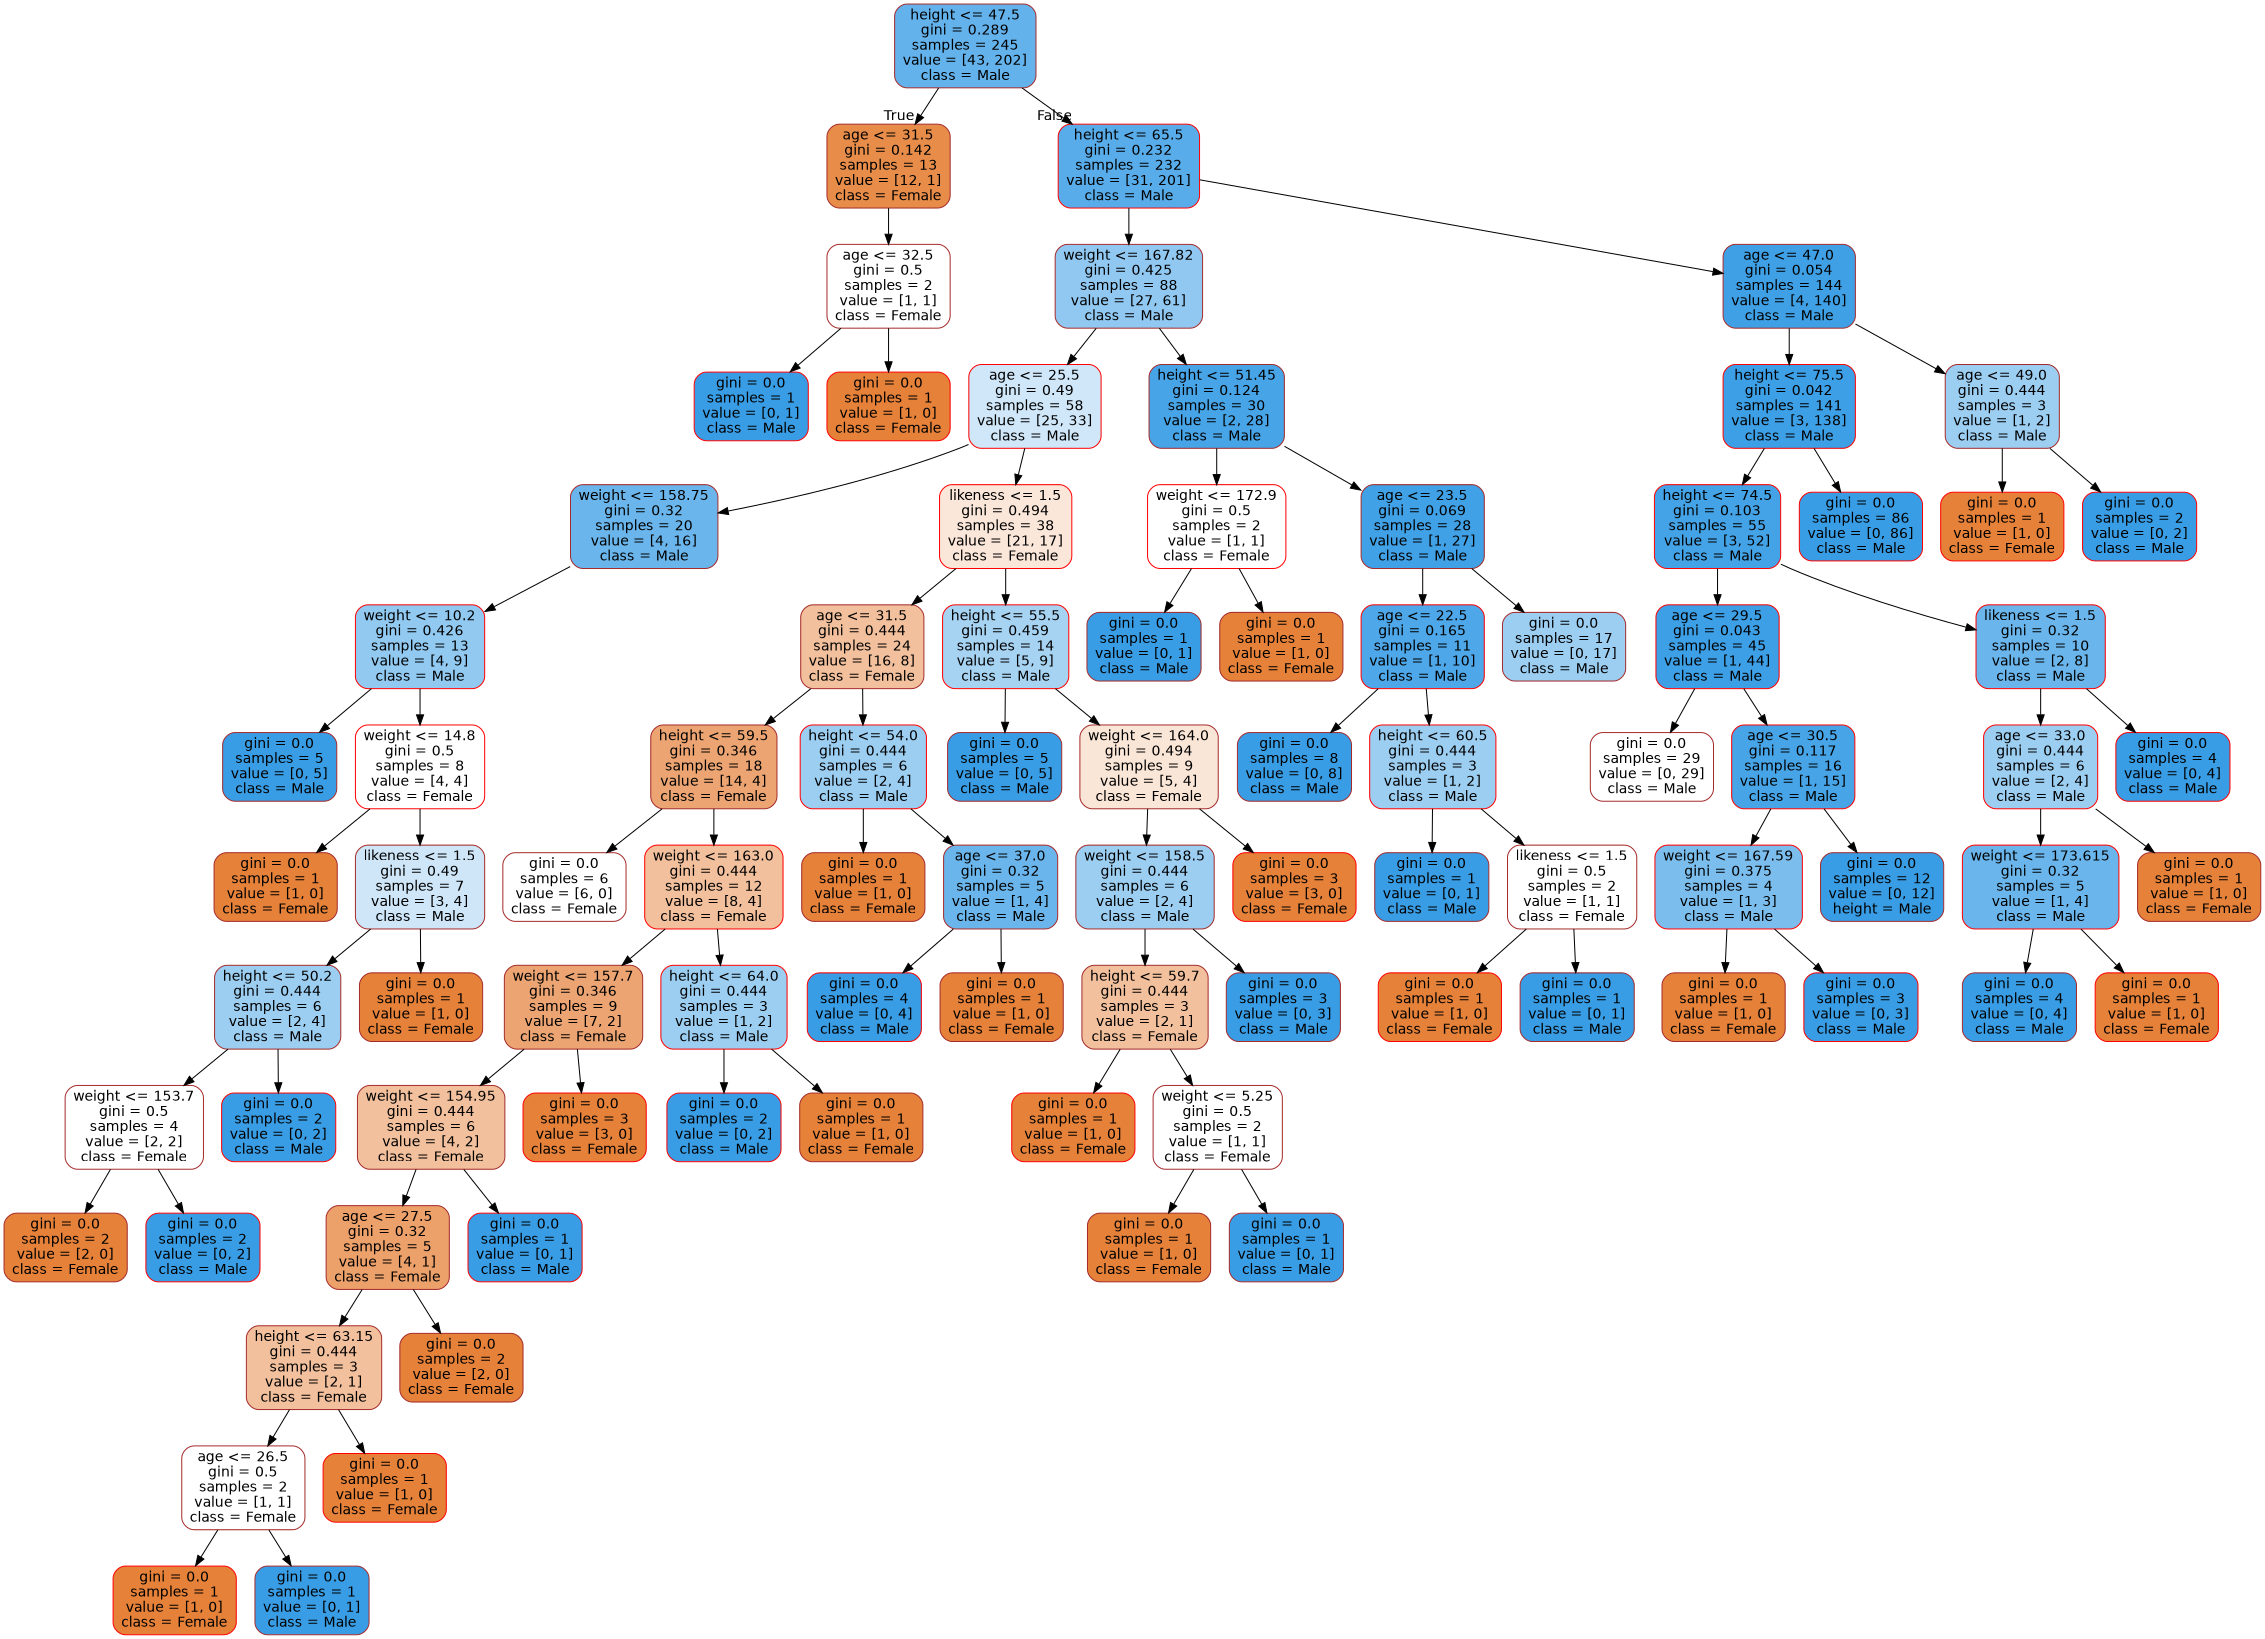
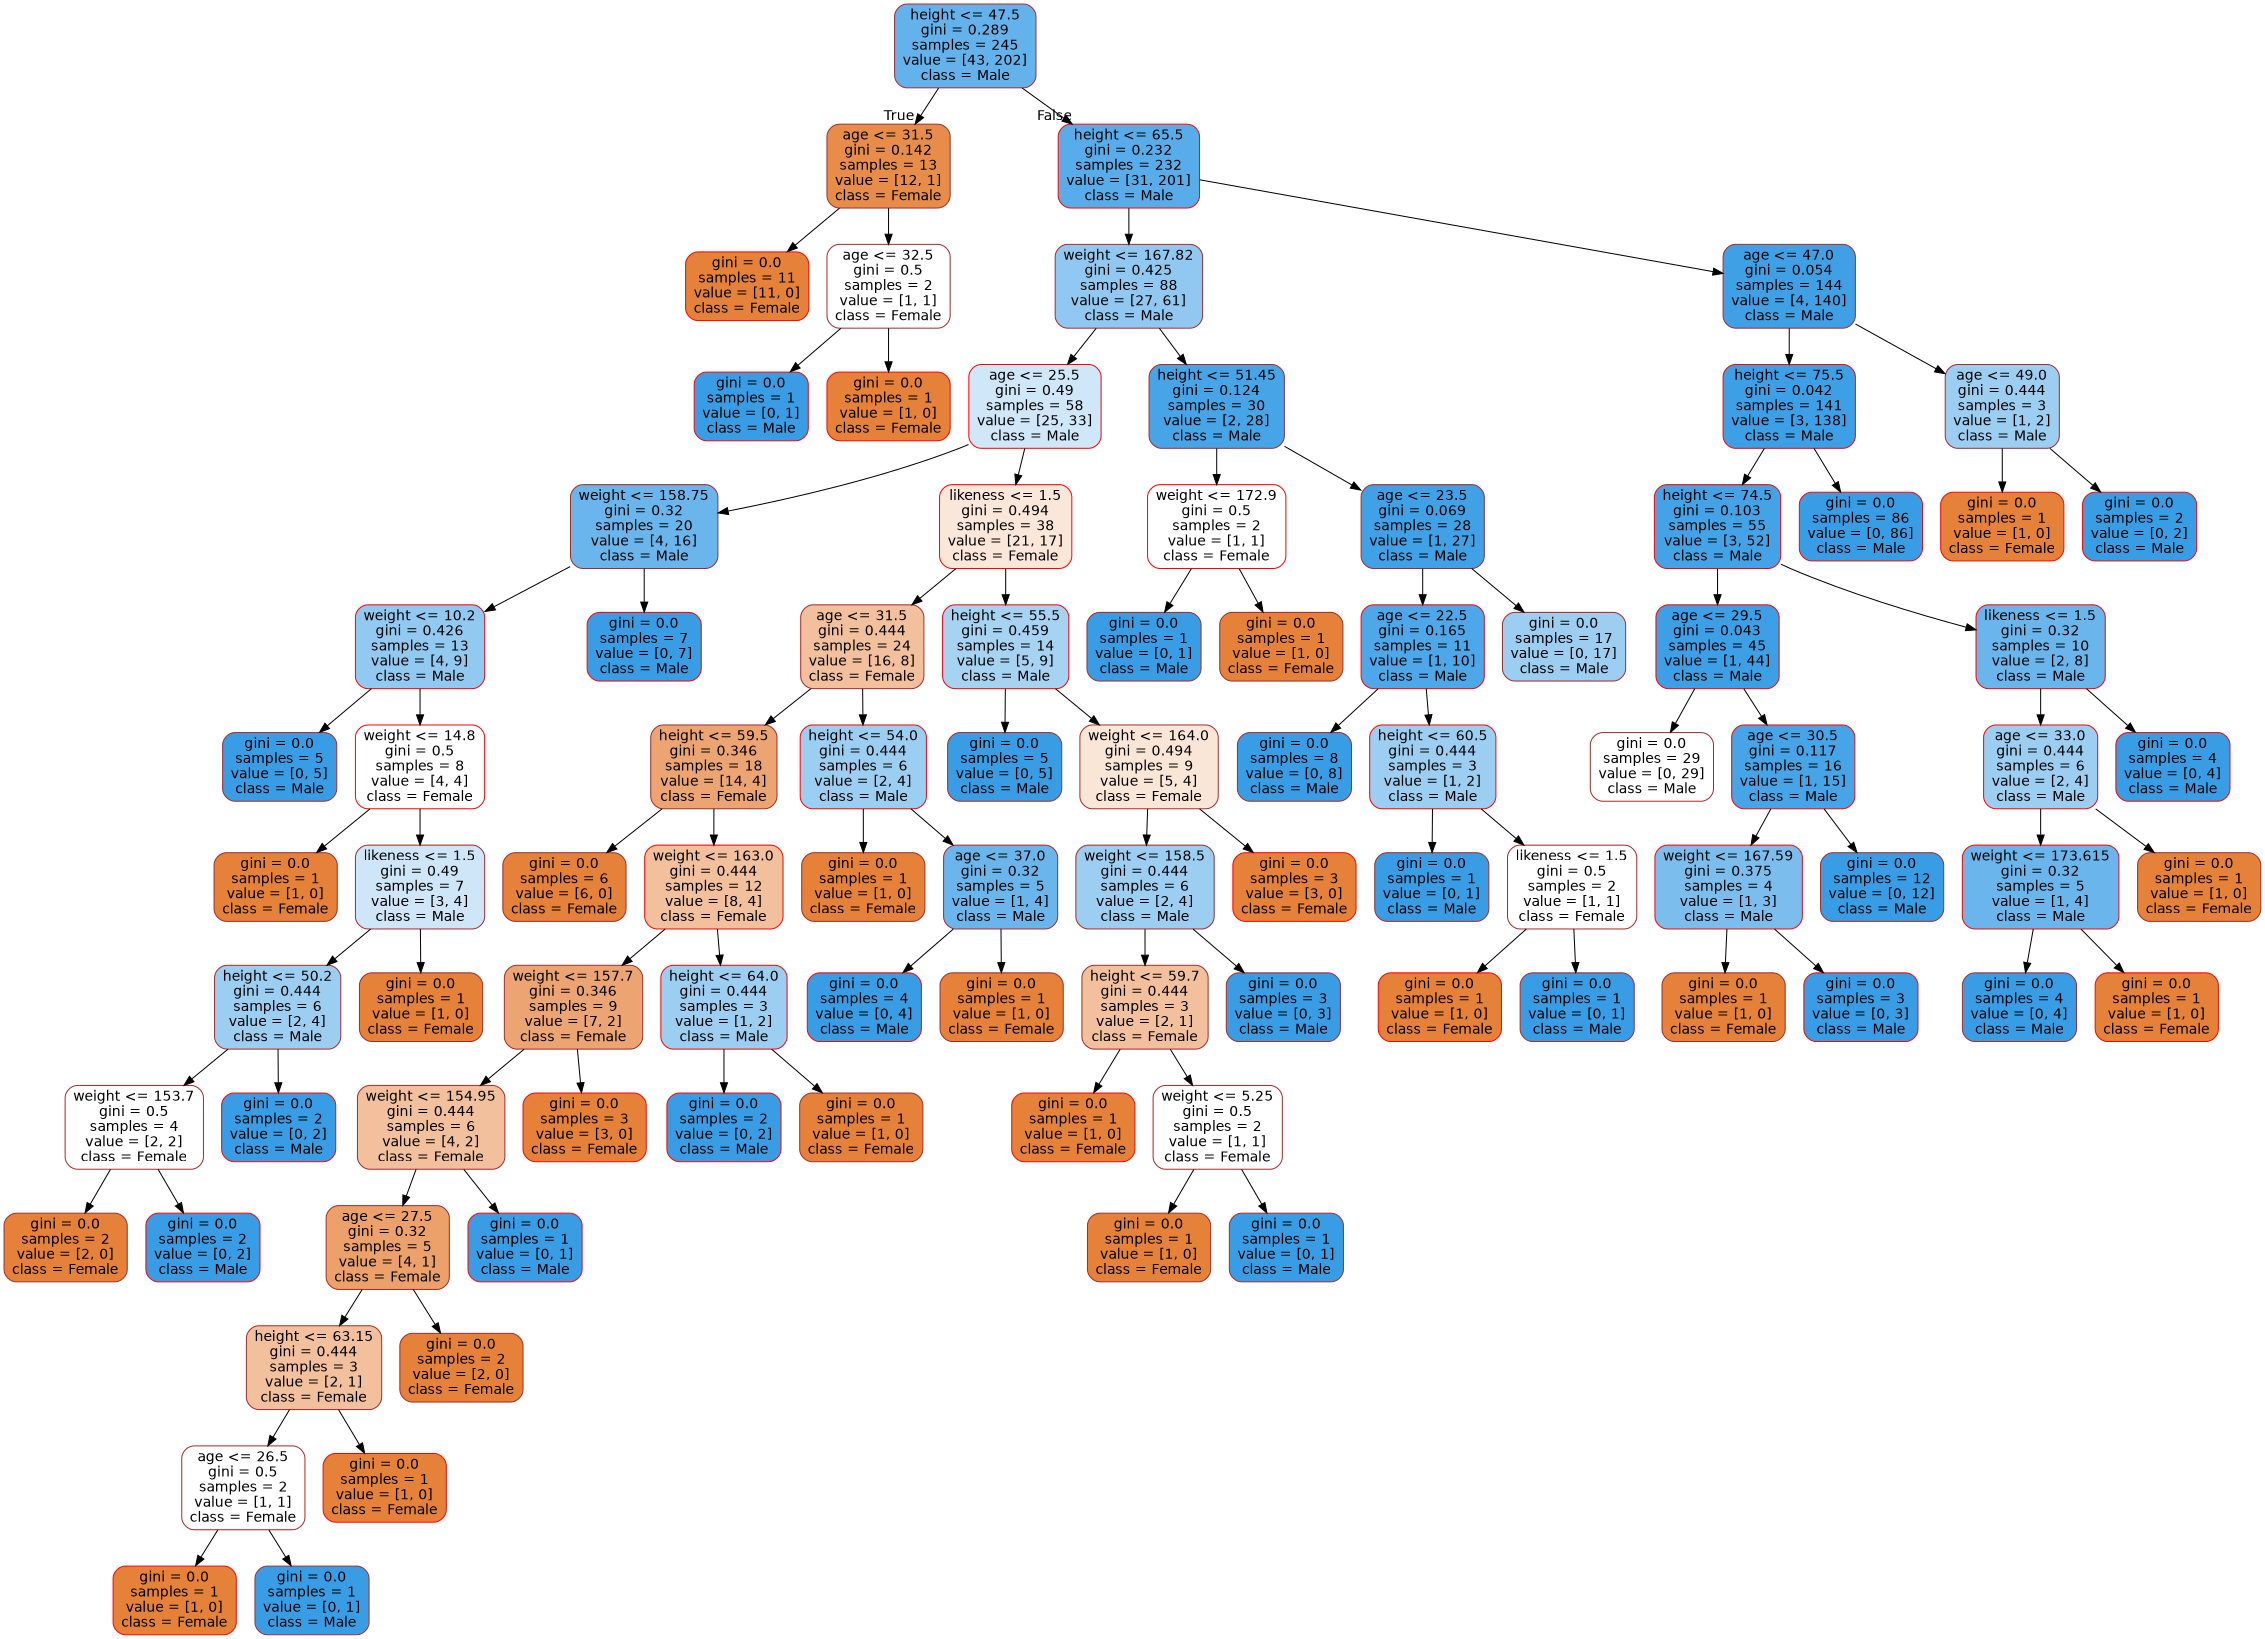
none -> (747, 286)
none -> (644, 647)
(564, 887) -> (564, 887)
(1882, 887) -> (1882, 887)
